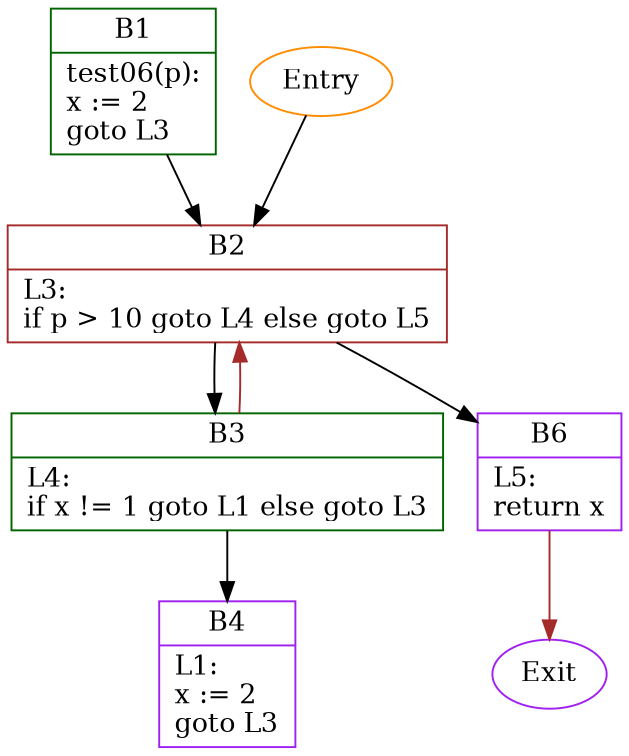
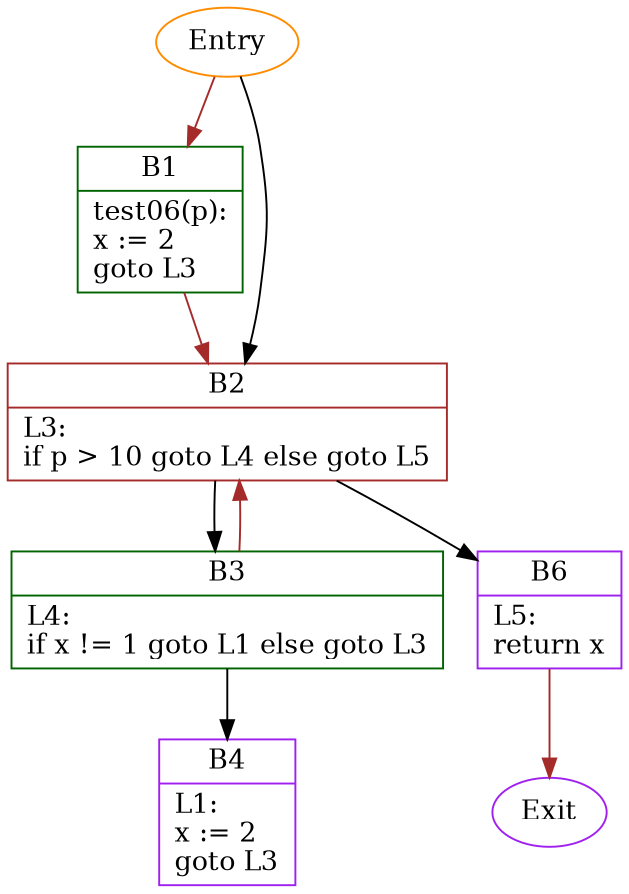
none -> (205, 102)
(179, 181) -> (193, 319)
